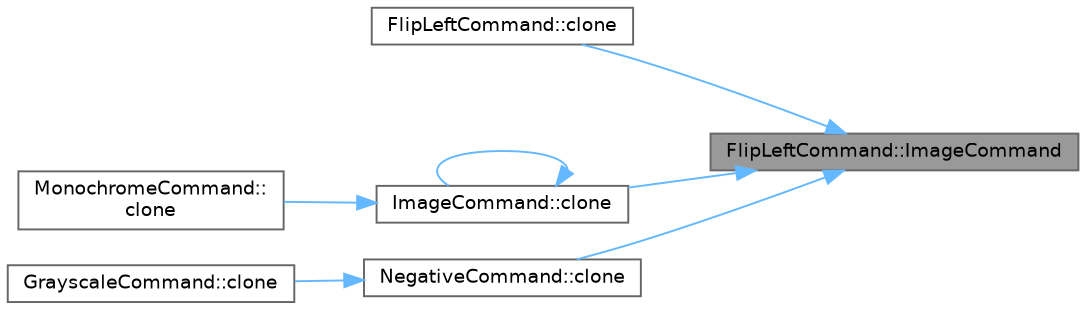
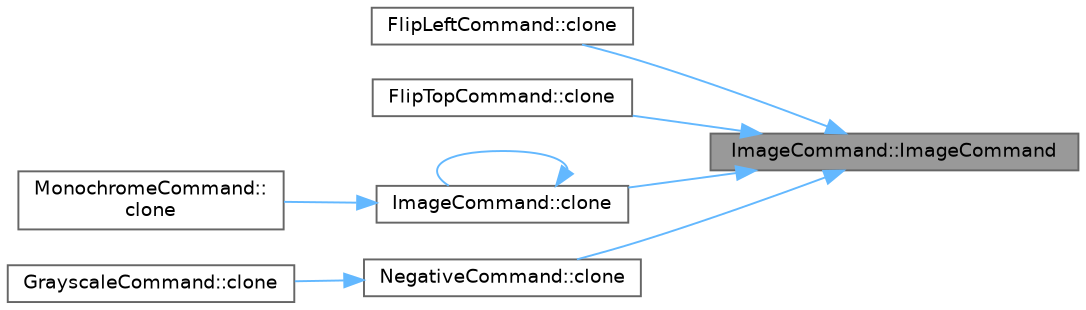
none -> (502, 98)
(894, 152) -> (894, 152)
